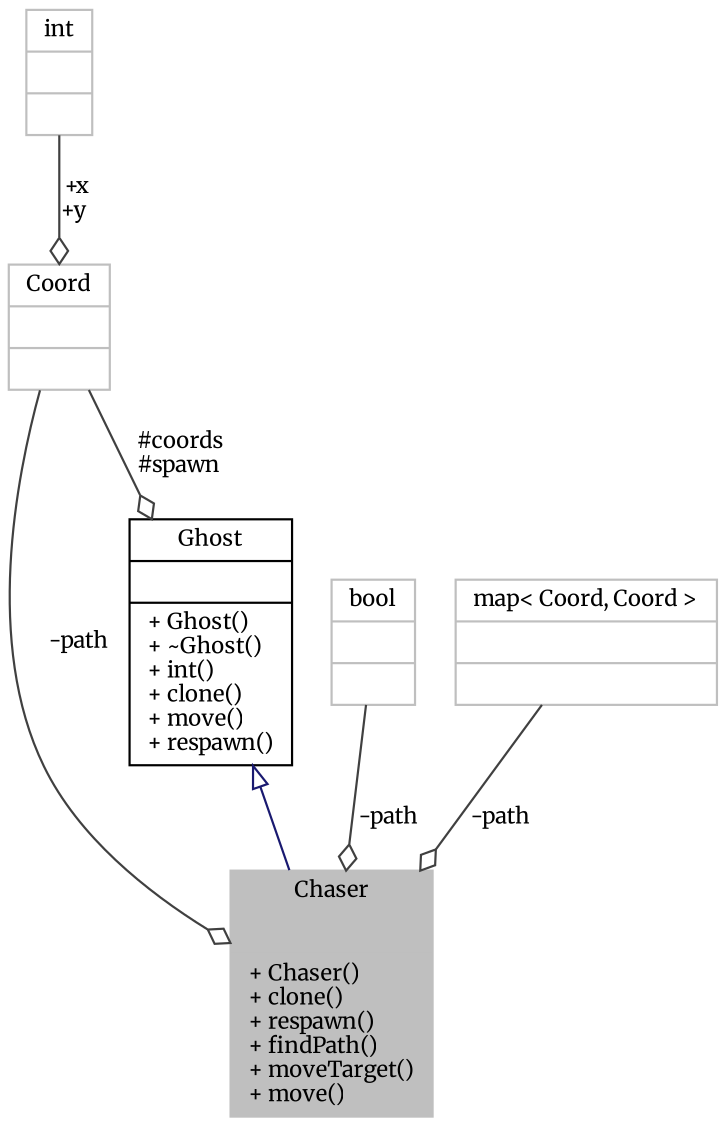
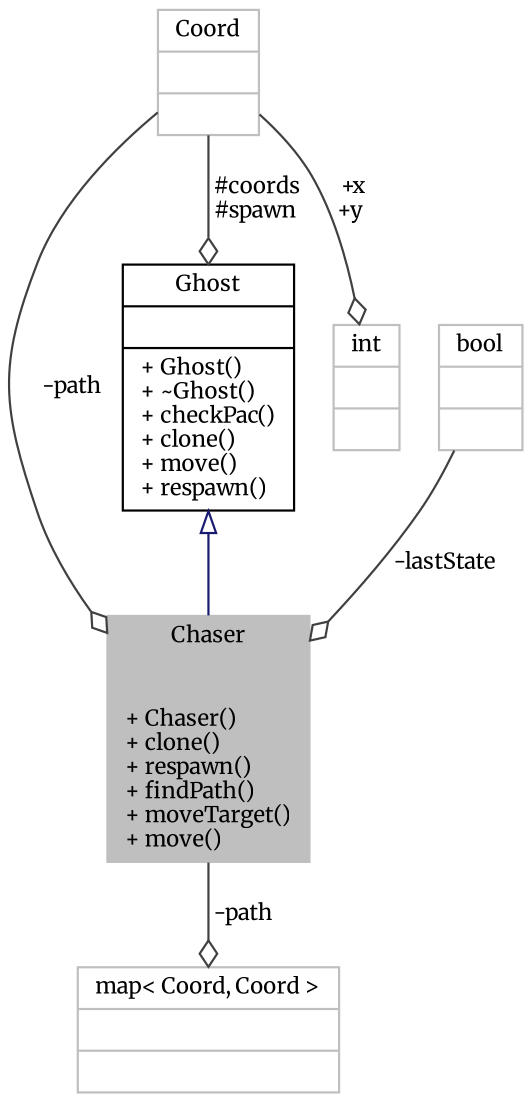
(59, 186) -> (323, 198)
(181, 671) -> (208, 416)
(489, 777) -> (208, 902)
(386, 818) -> (442, 563)
